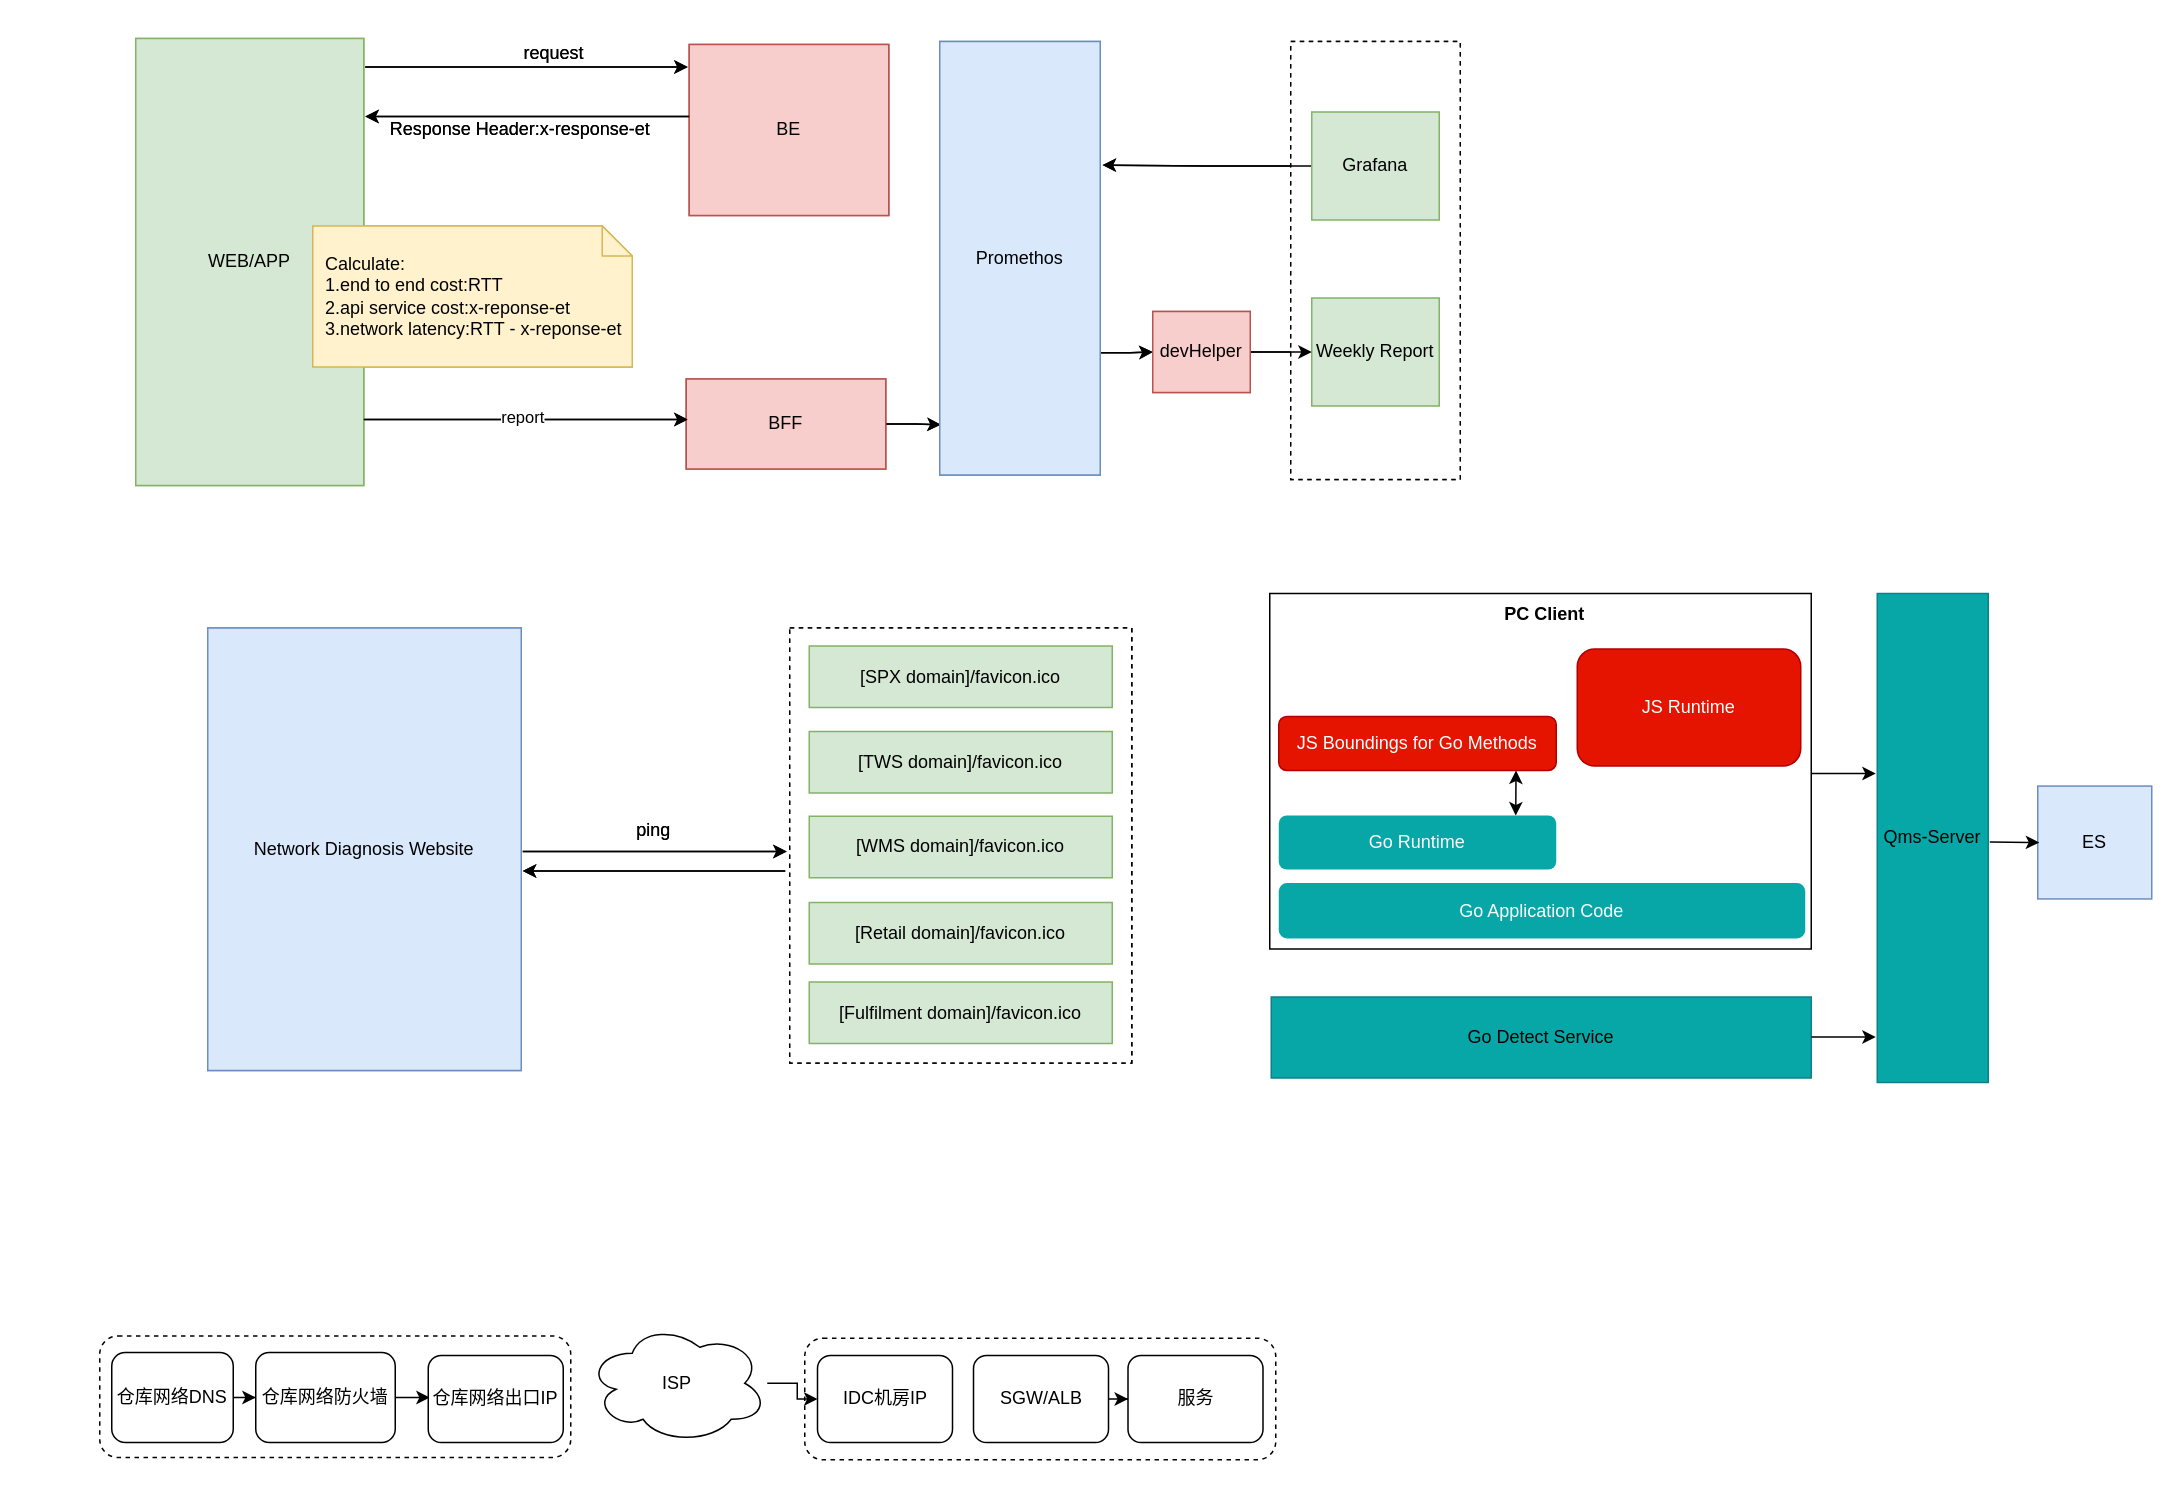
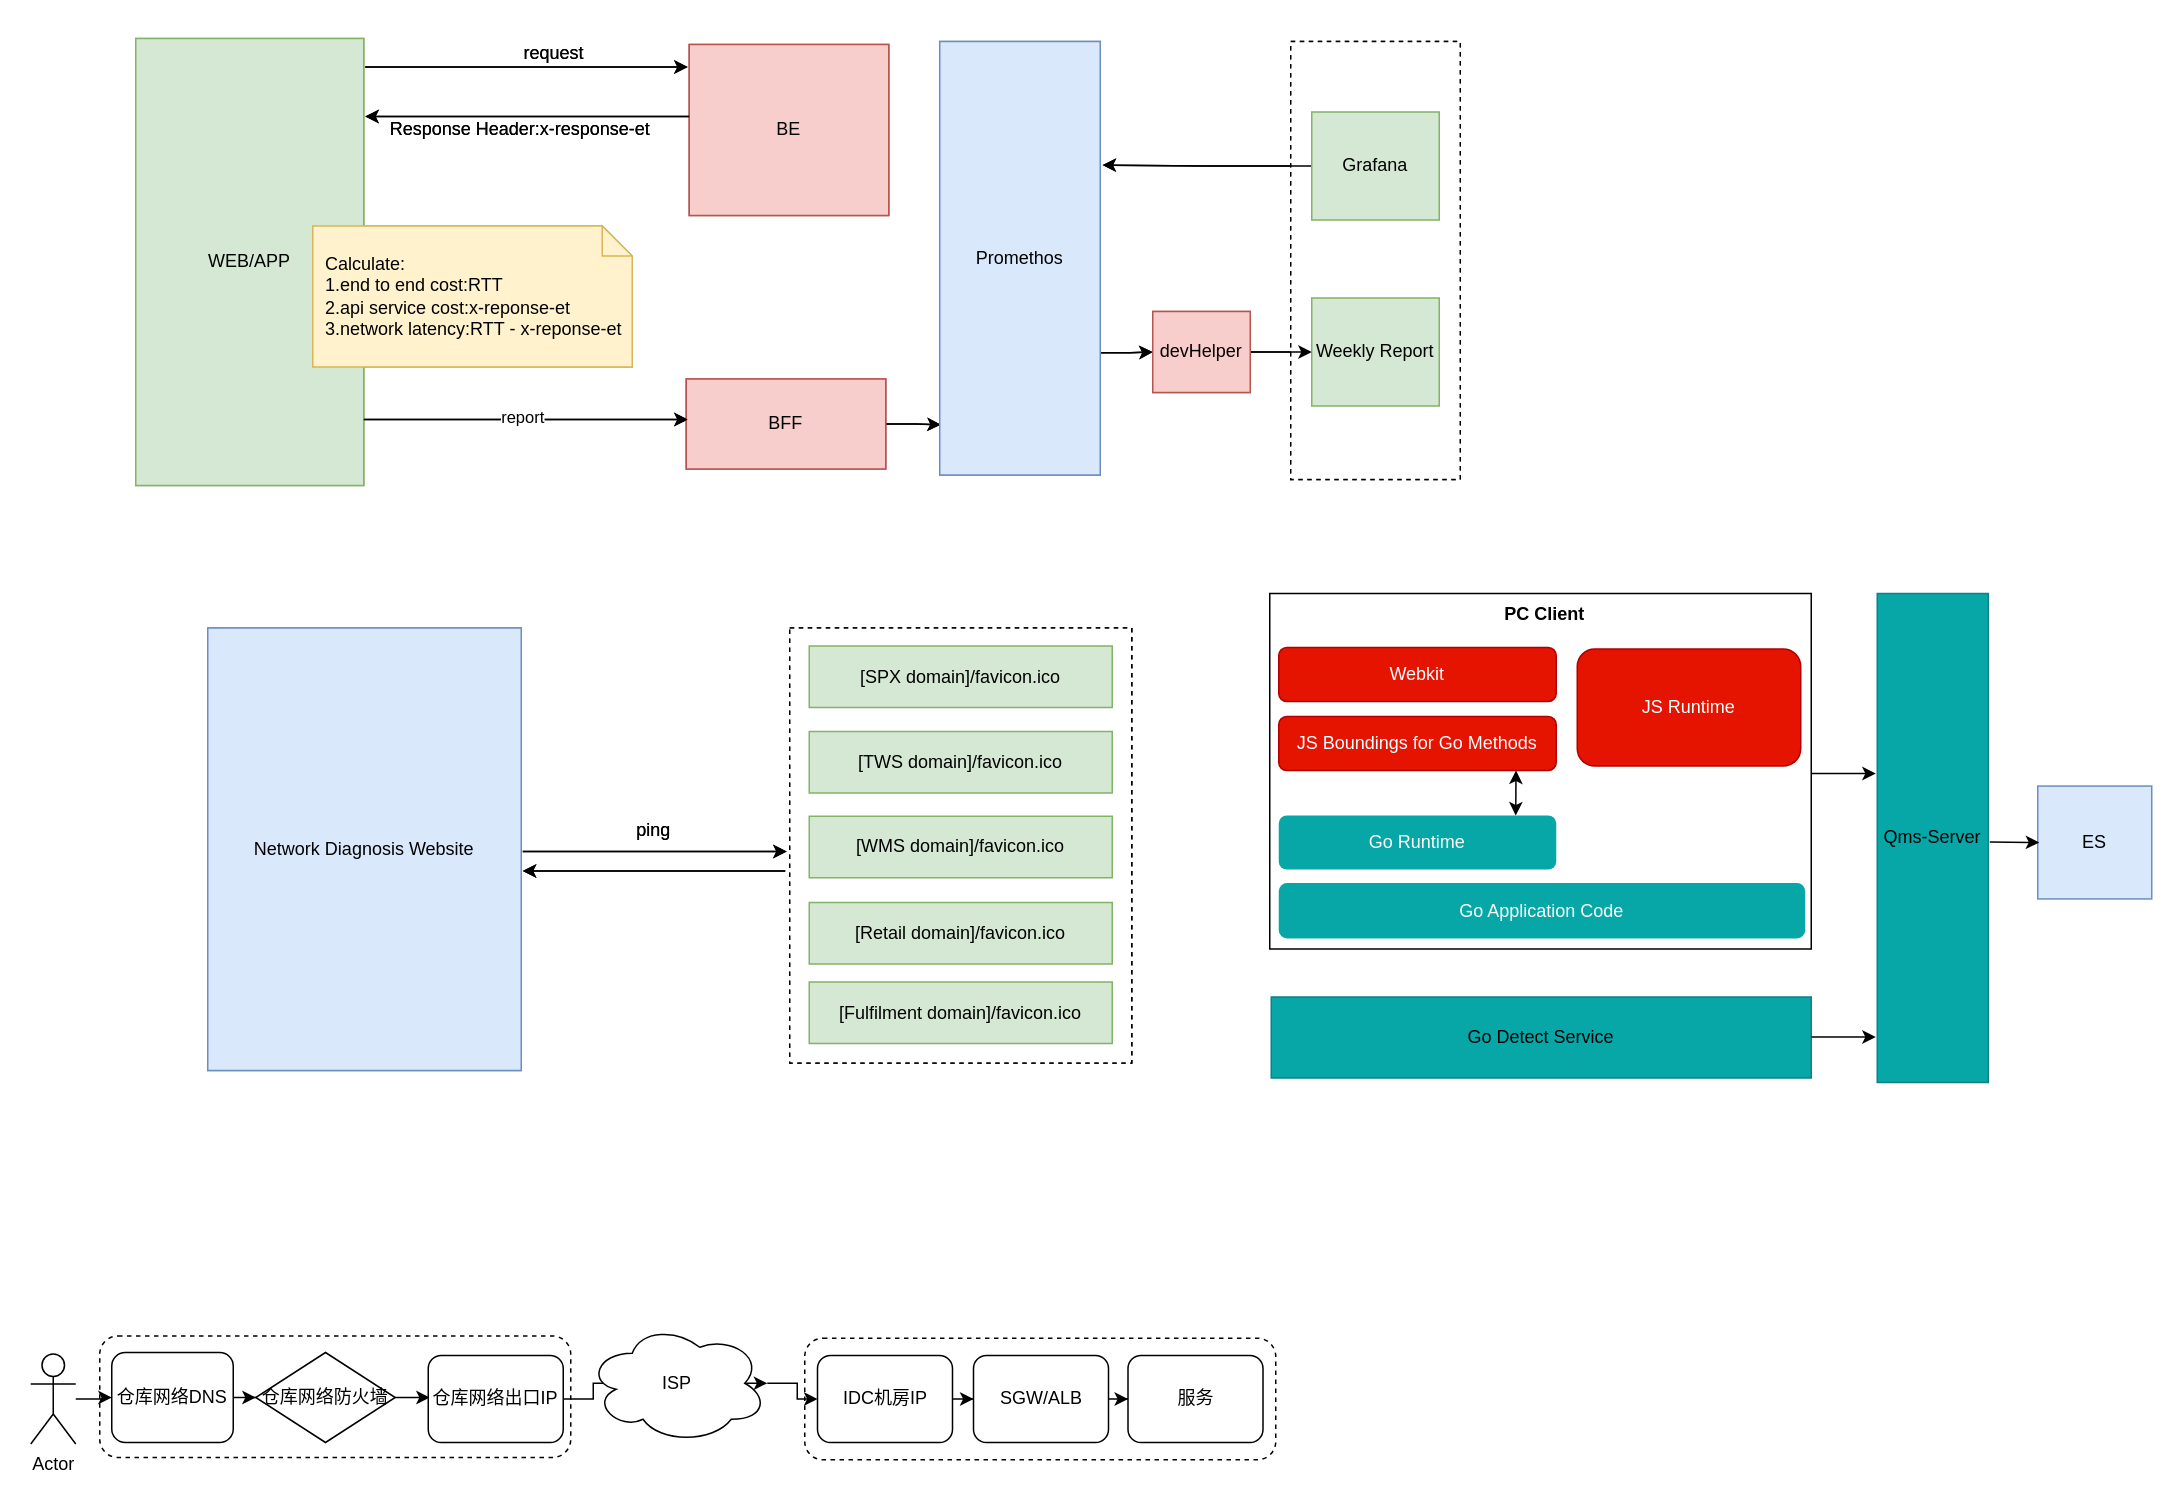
none -> (1418, 674)
(326, 1397) -> (326, 1397)
none -> (53, 1399)
none -> (93, 1399)
none -> (591, 1399)
none -> (964, 1399)
